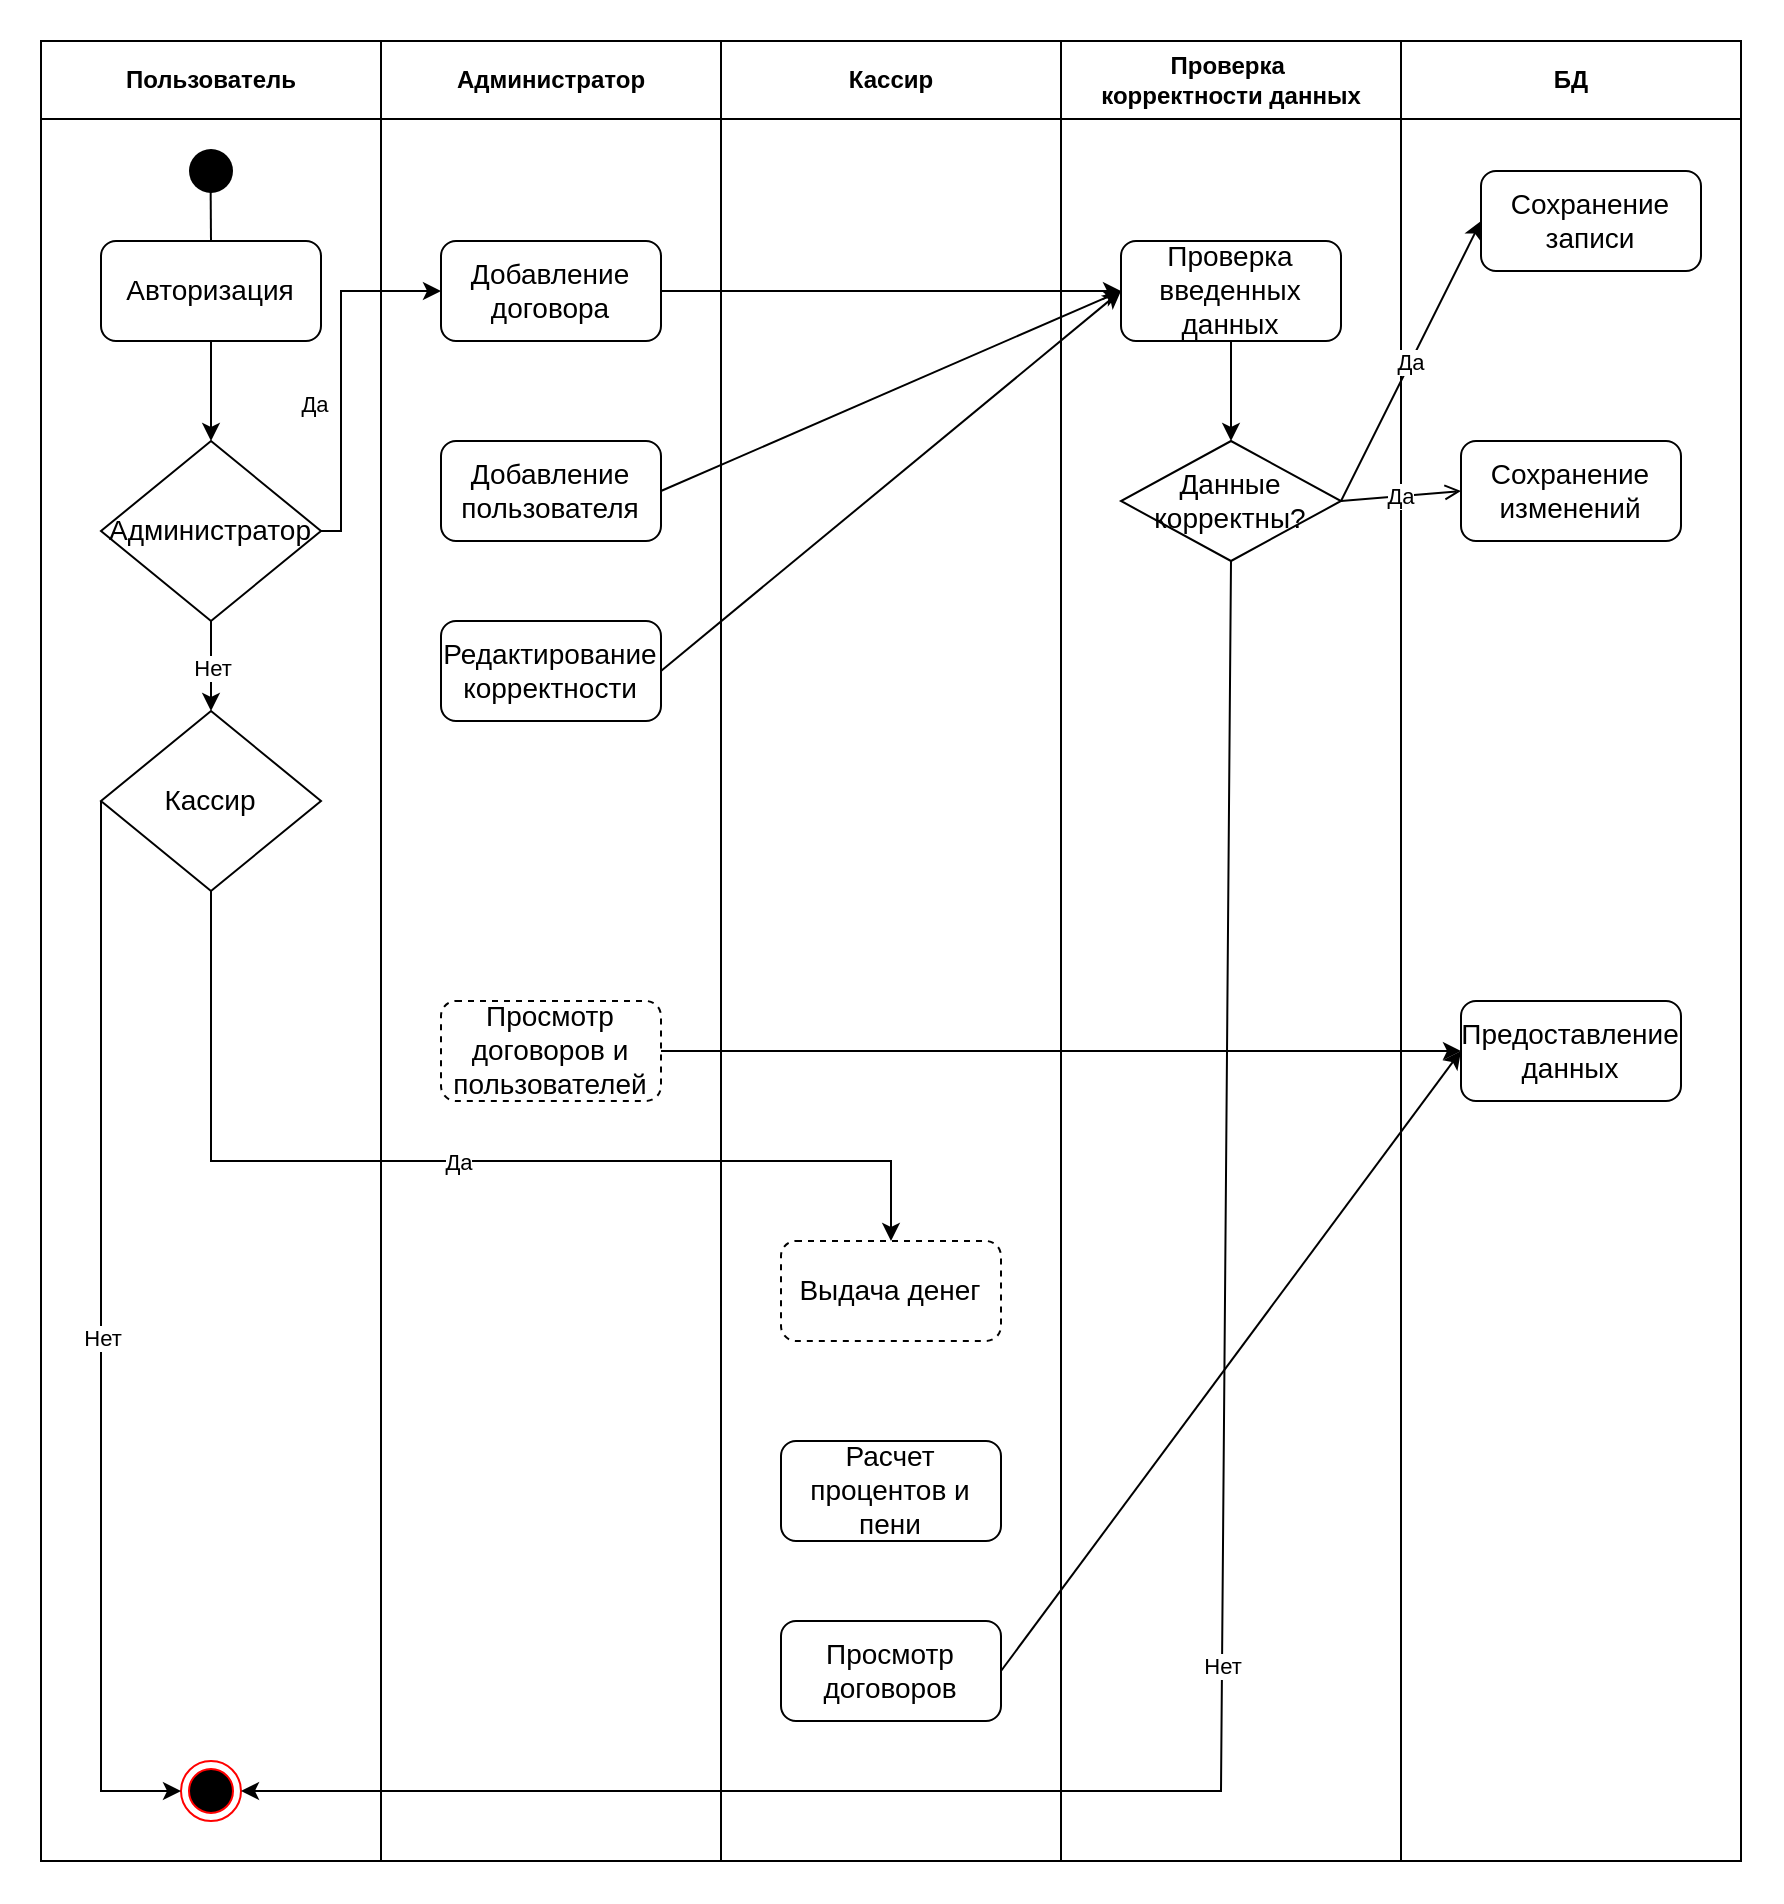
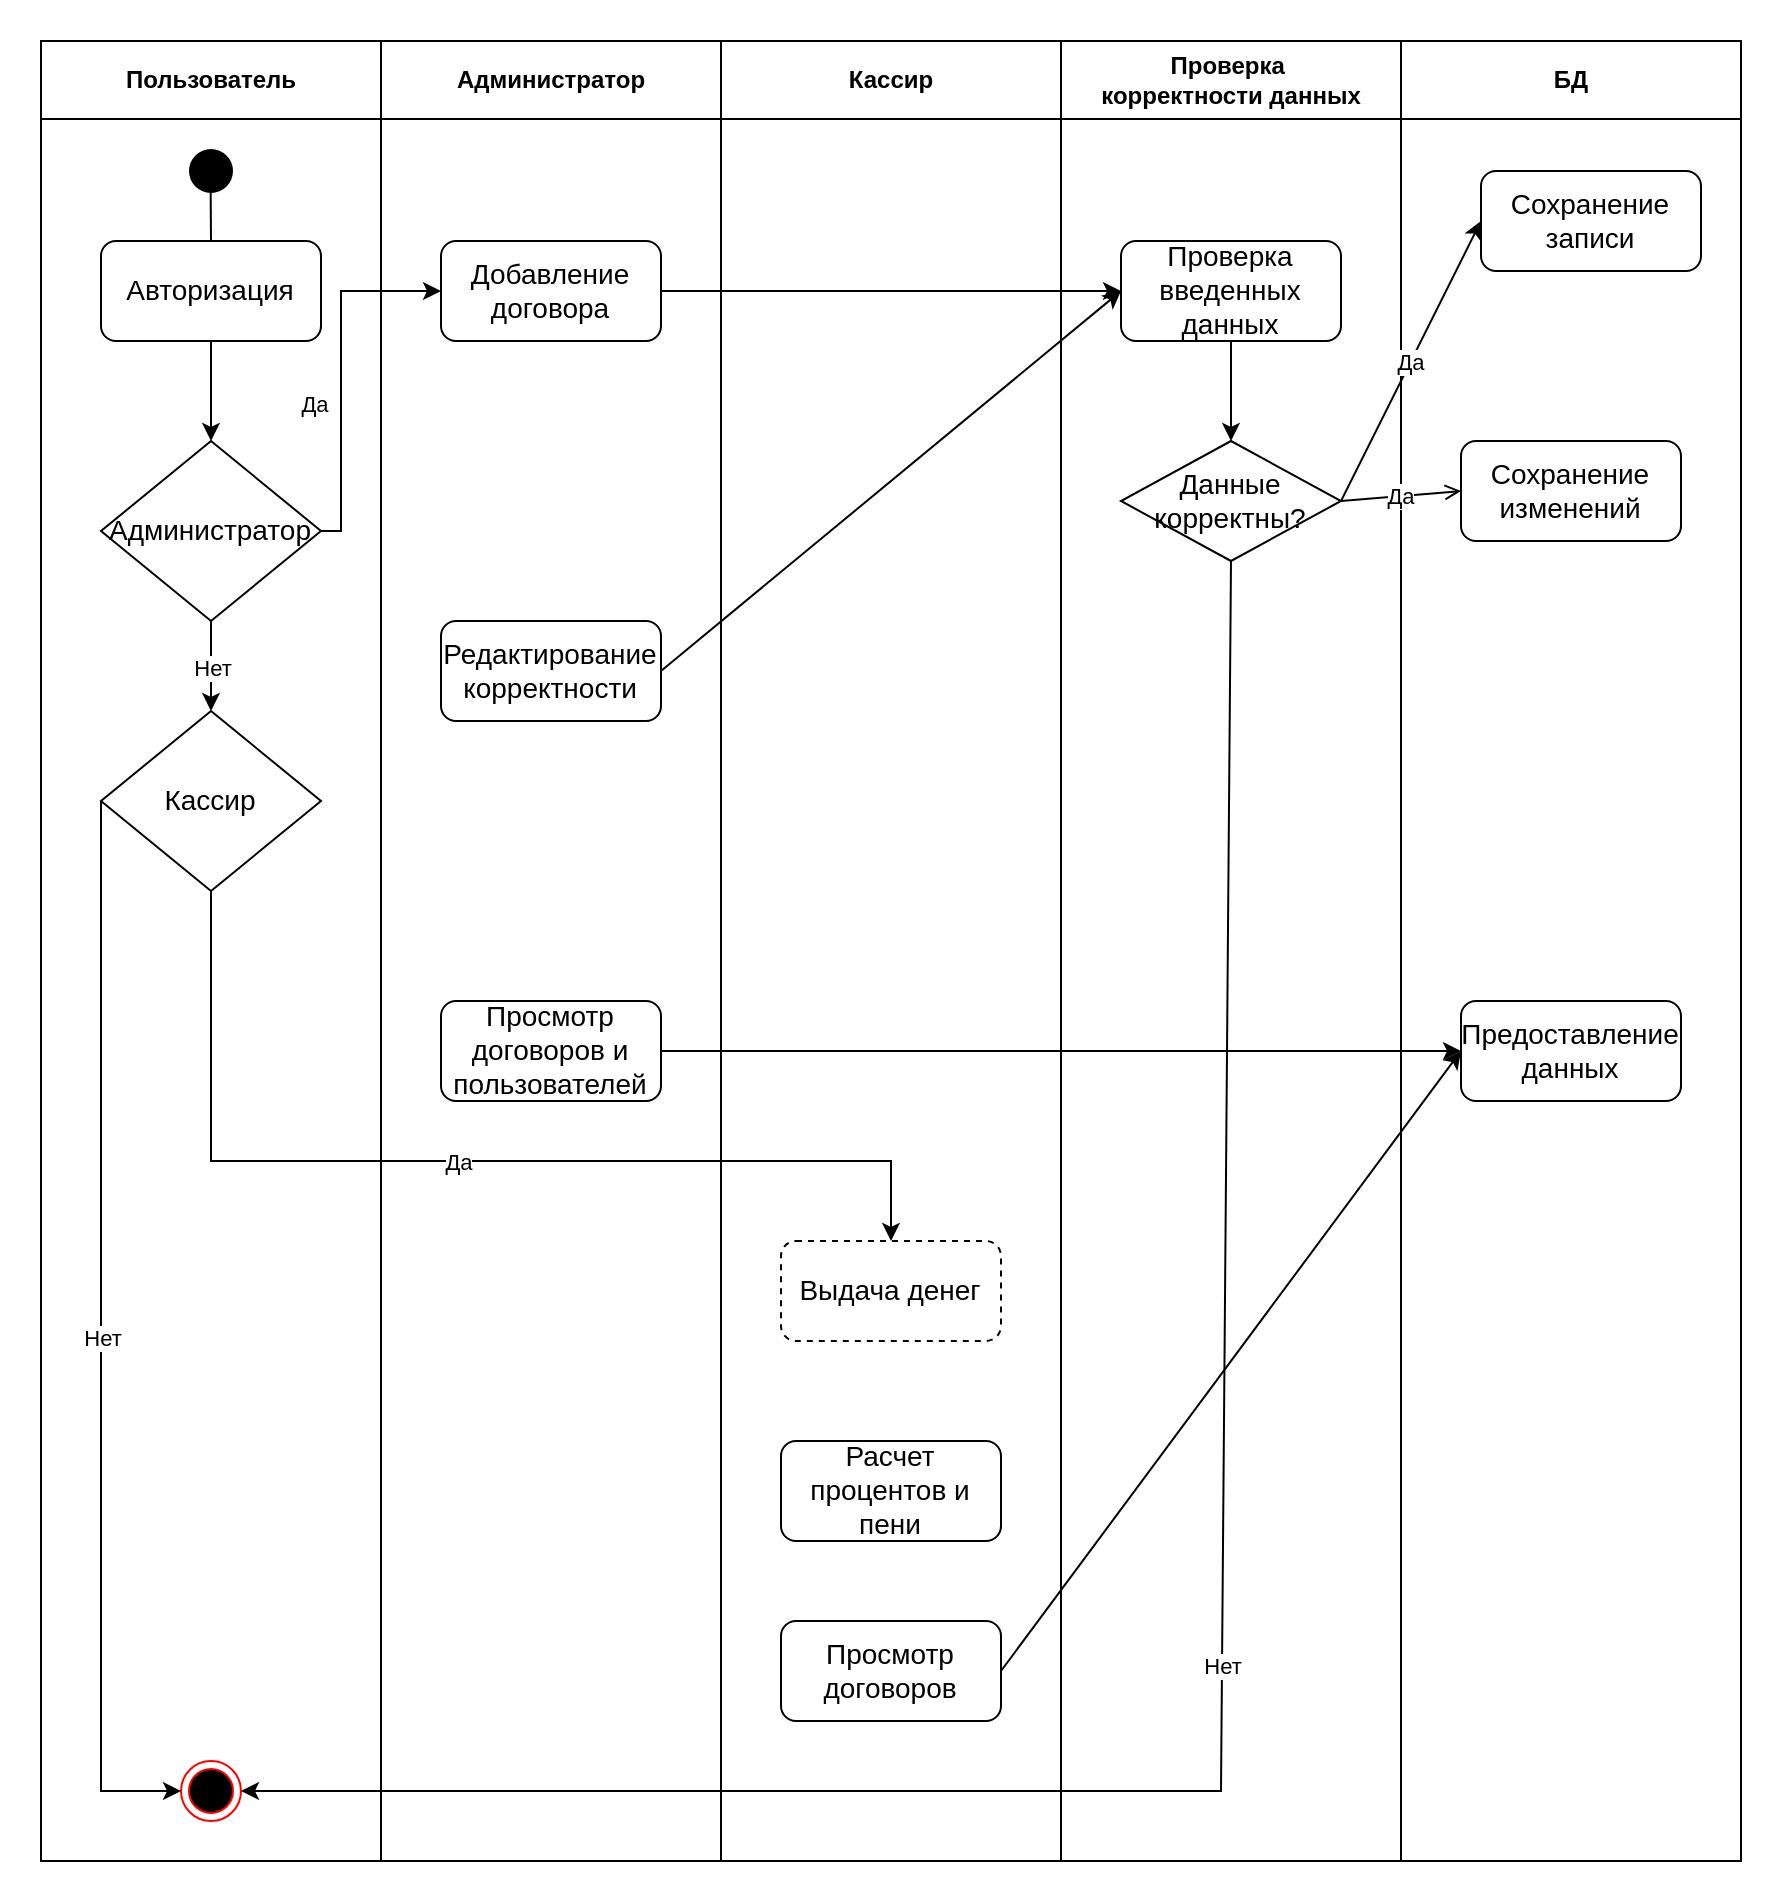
(884, 394) -> none
(551, 491) -> none
(551, 1051) -> (551, 1051)
